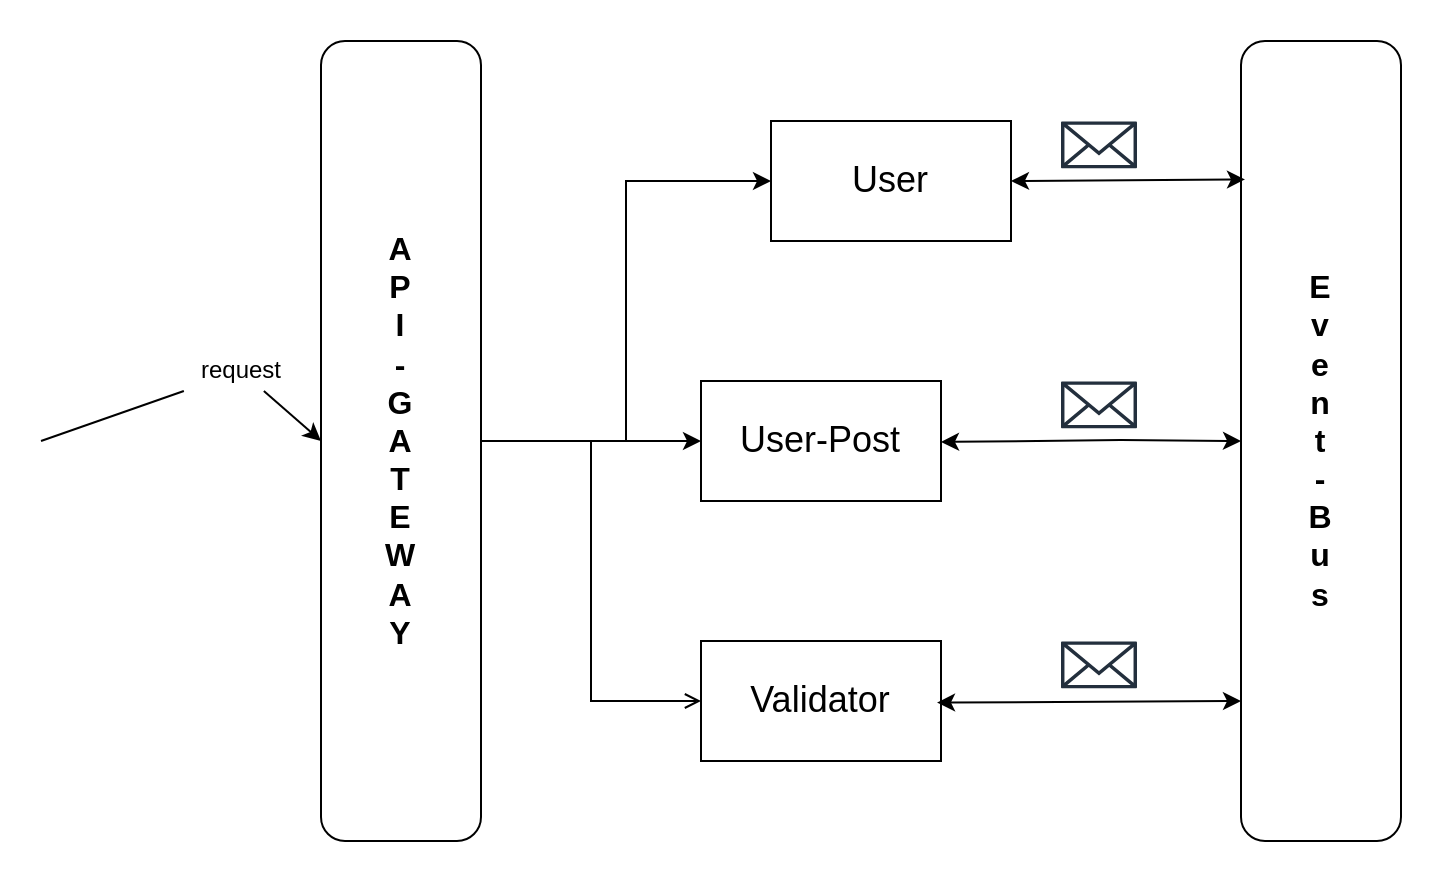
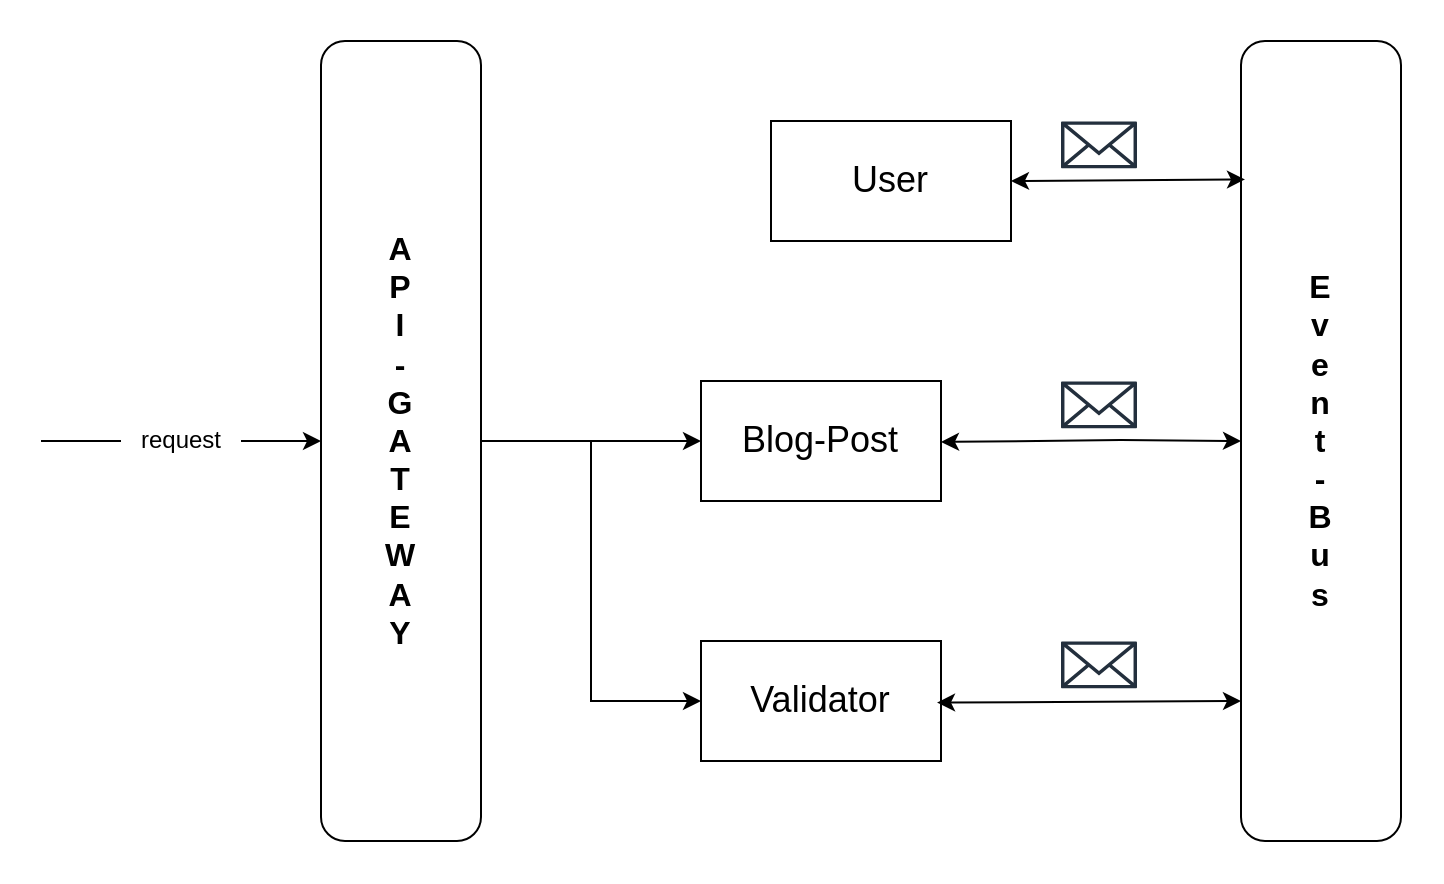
(626, 244) -> none
(241, 371) -> (181, 441)
(821, 441) -> (821, 441)
(688, 701) -> (686, 701)
